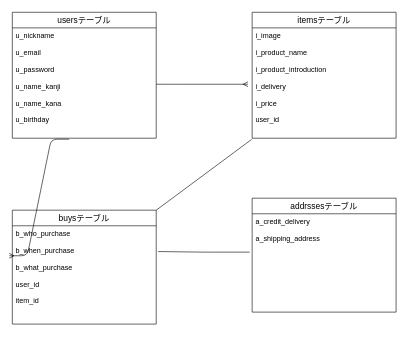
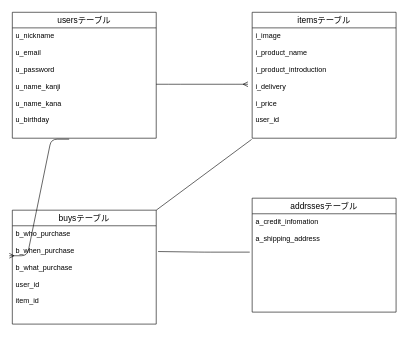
(287, 222) -> (291, 222)
